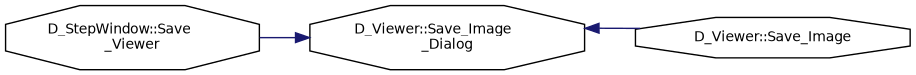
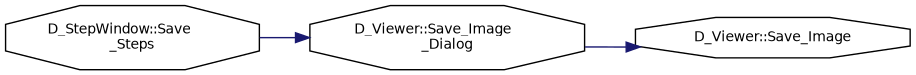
(620, 28) -> (606, 47)
(132, 38) -> (132, 38)
